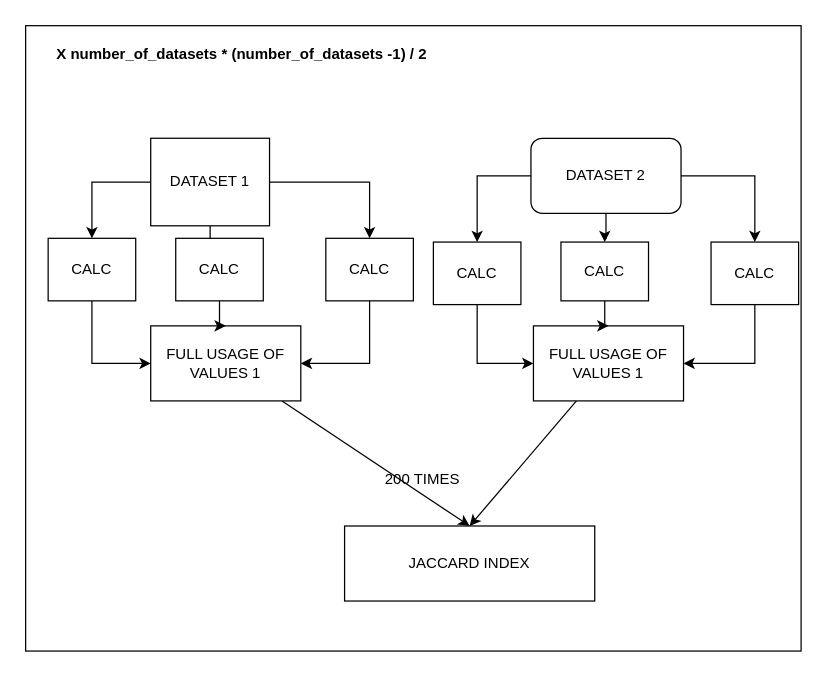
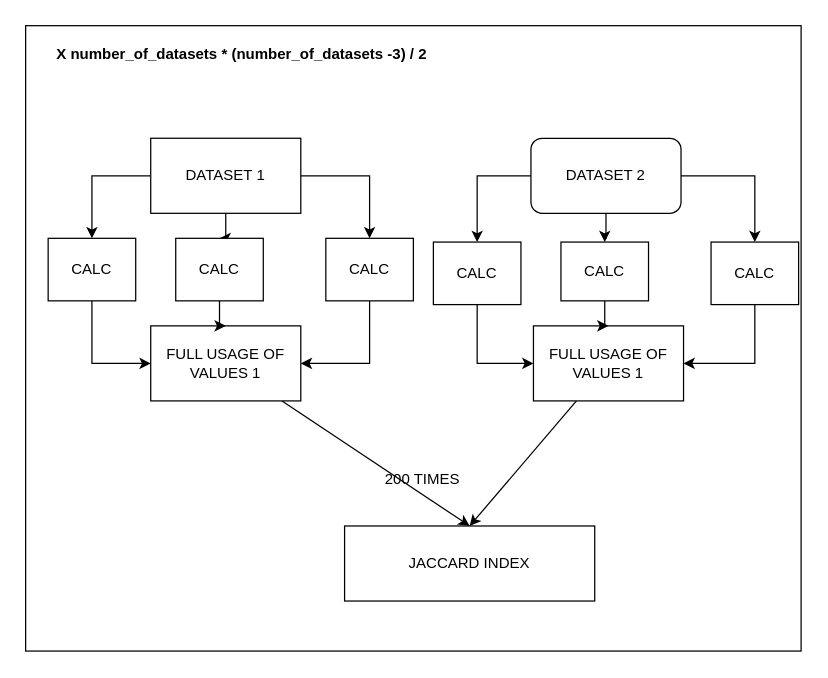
(242, 54) -> (242, 54)
(210, 182) -> (226, 176)
